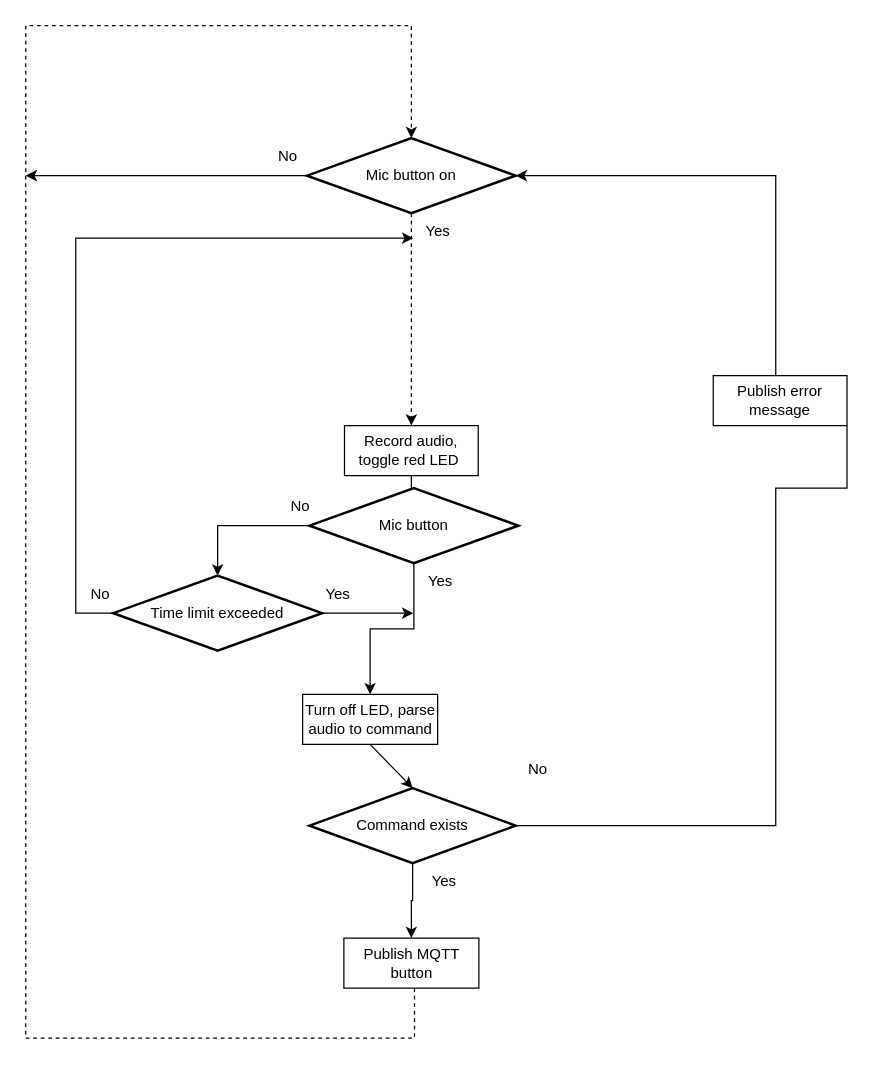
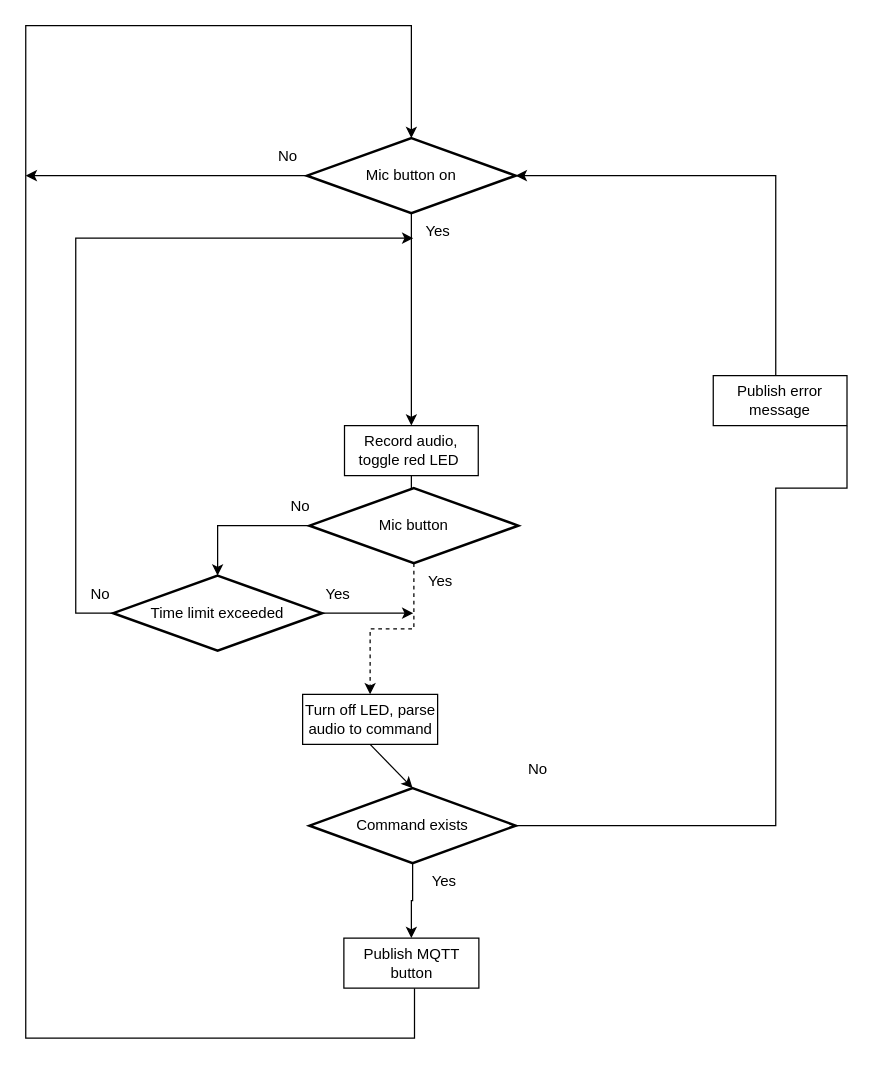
(411, 315) -> (411, 315)
(26, 506) -> (26, 506)
(395, 629) -> (395, 629)
